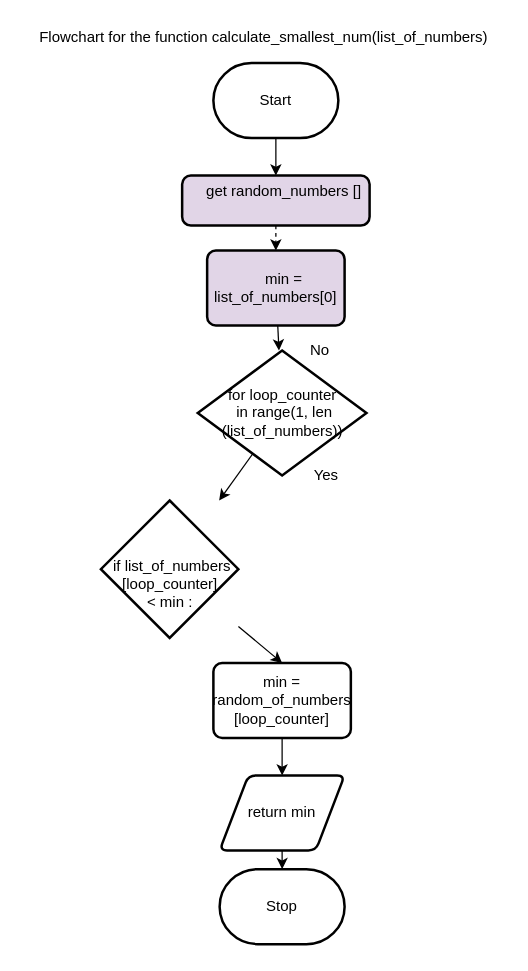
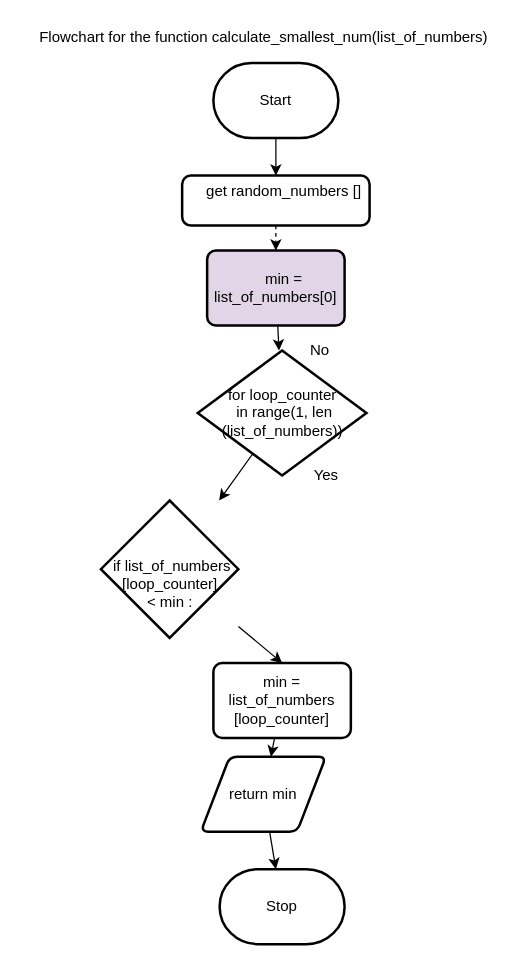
(276, 201) -> (276, 201)
(282, 701) -> (282, 701)
(282, 813) -> (263, 794)
